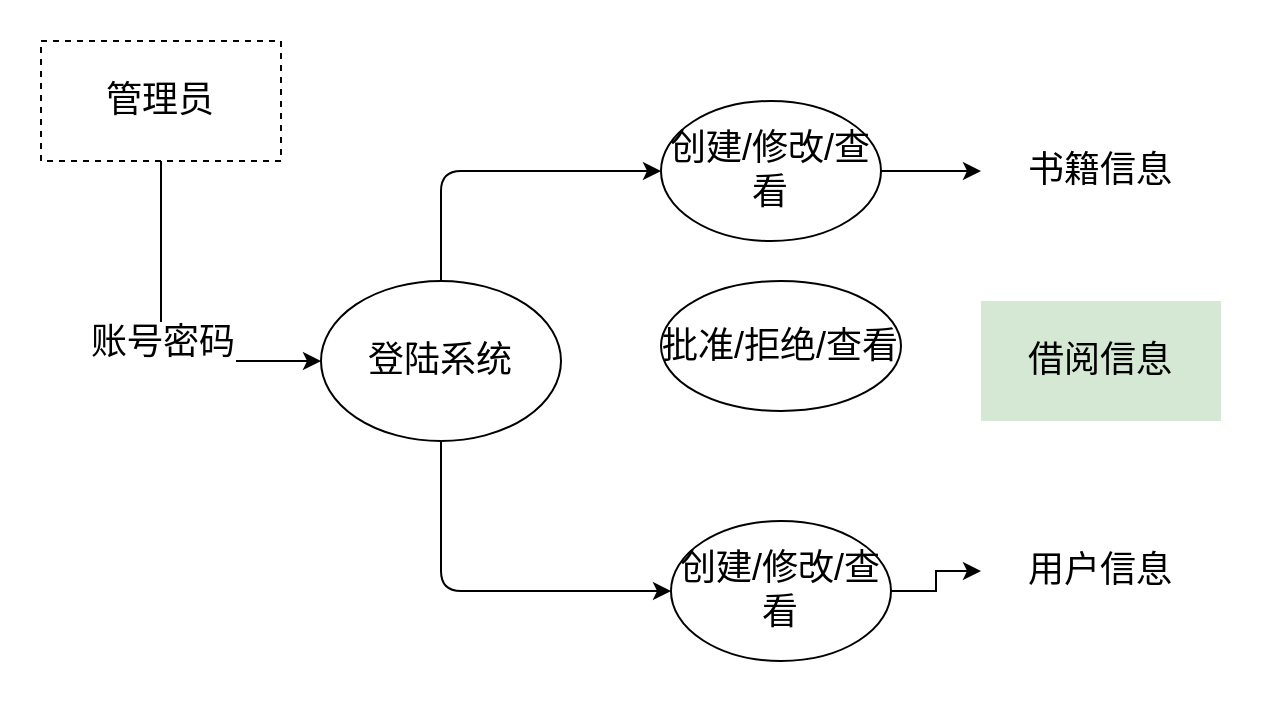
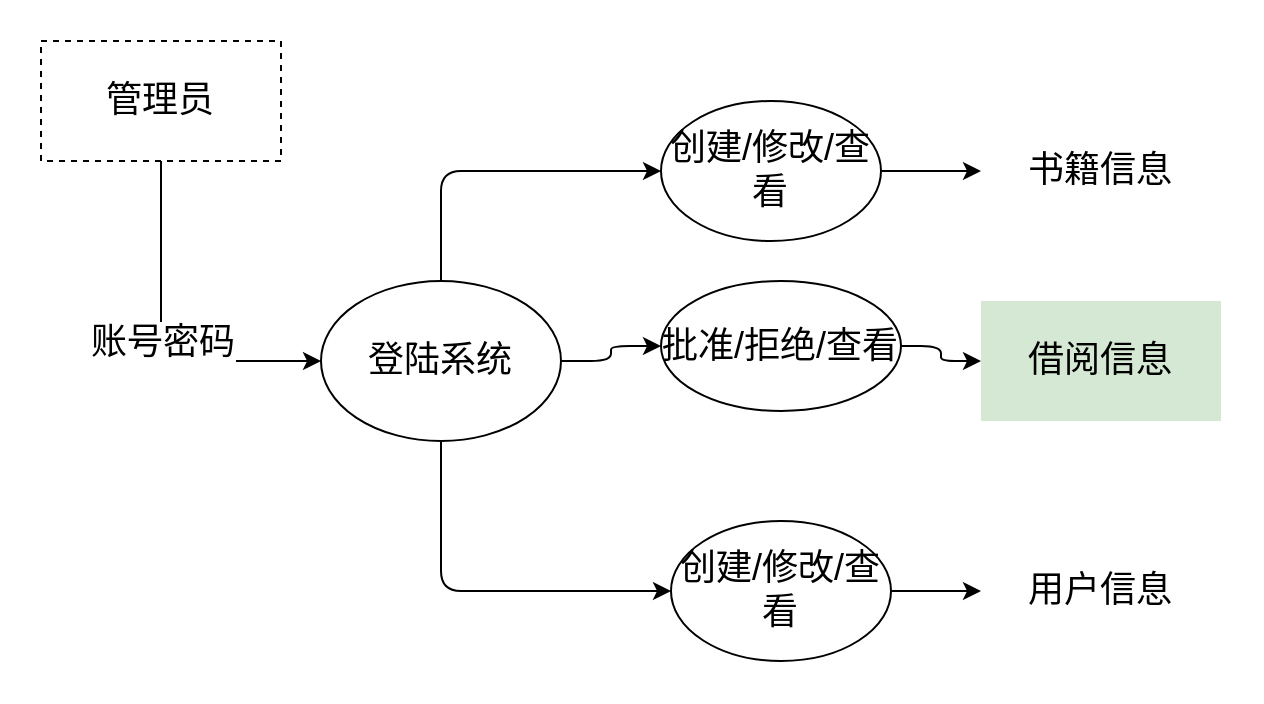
none -> (936, 348)
none -> (606, 359)
(1101, 571) -> (1101, 591)
